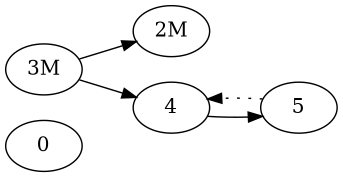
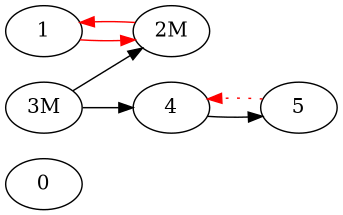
none -> (44, 31)
(242, 98) -> (242, 98)
